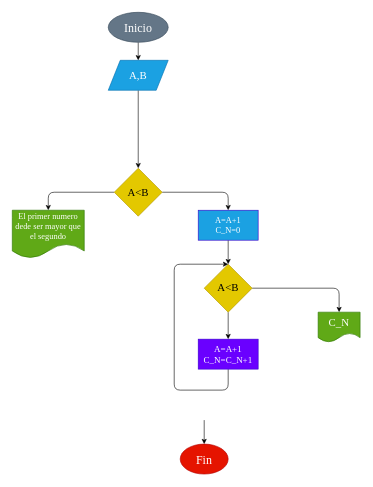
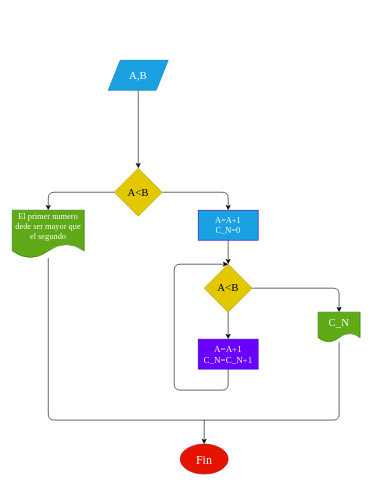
(138, 27) -> none
(138, 54) -> none
none -> (151, 420)
